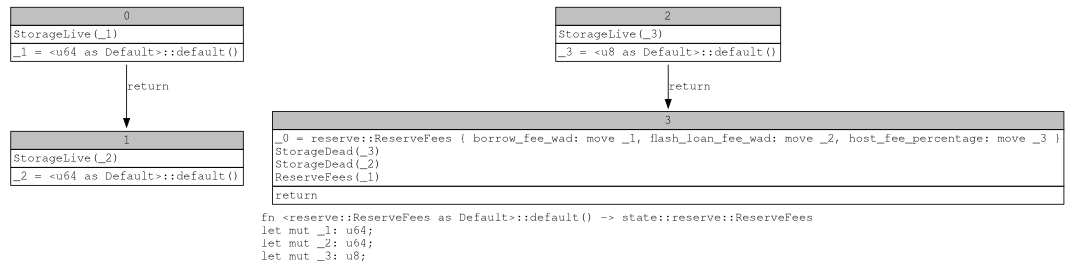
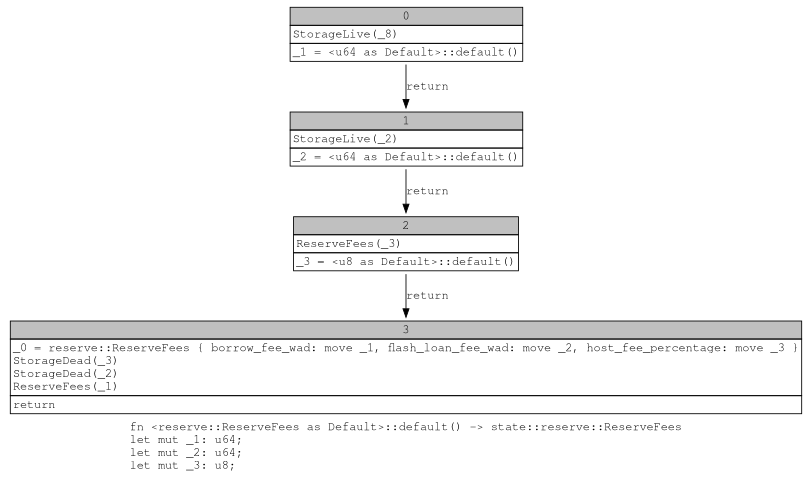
(67, 34) -> (346, 34)
(612, 34) -> (349, 243)
none -> (406, 187)
